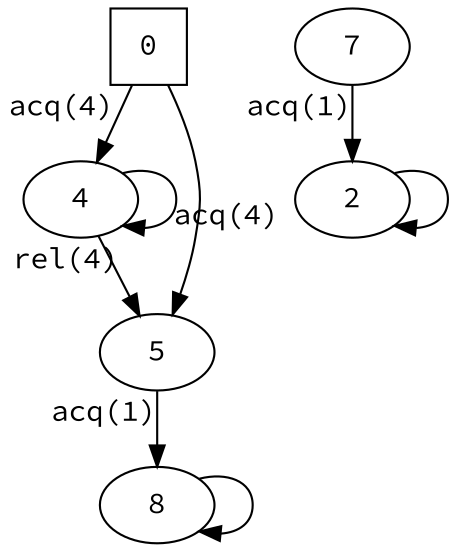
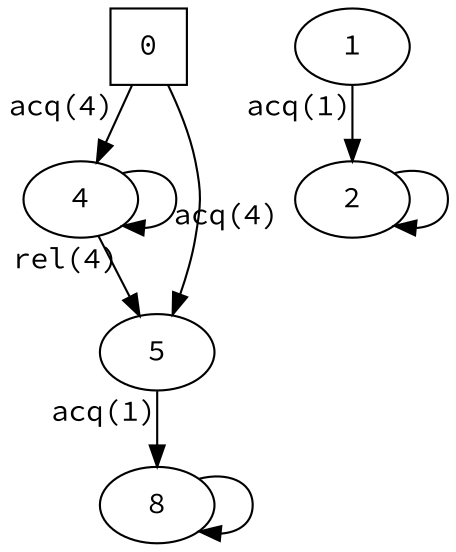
(352, 47) -> (352, 47)
